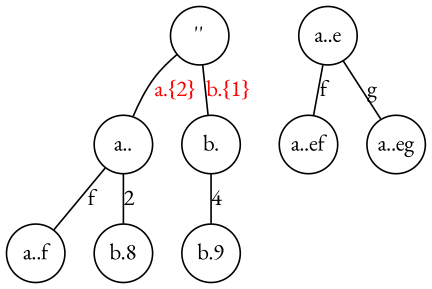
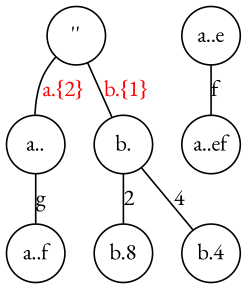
(396, 145) -> none
(92, 199) -> (41, 199)
(123, 199) -> (123, 199)
(211, 253) -> (211, 253)
